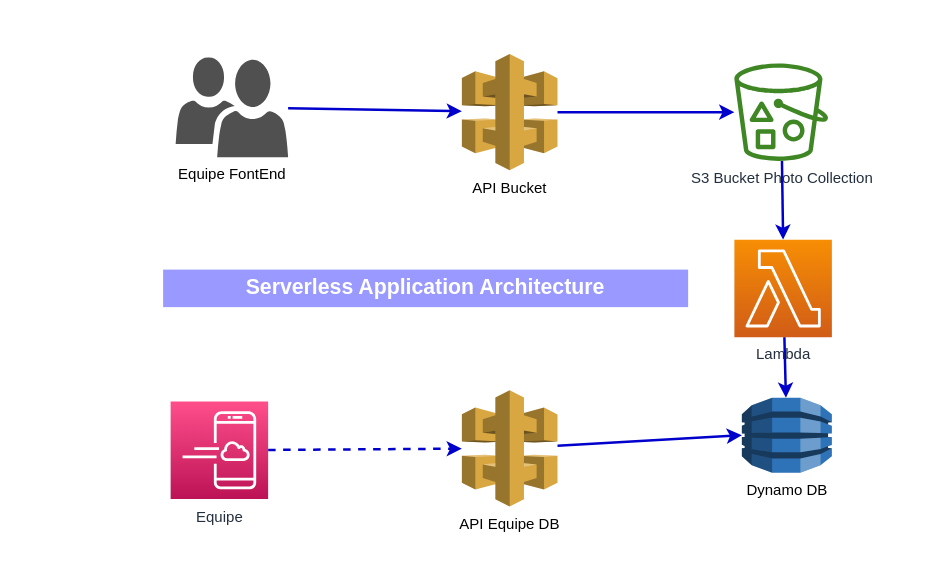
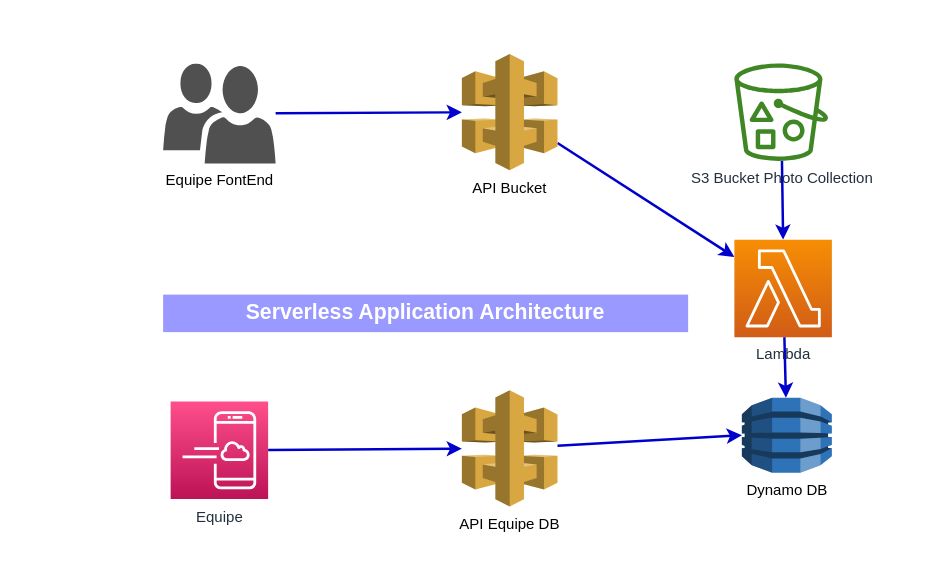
(232, 107) -> (219, 113)
(641, 112) -> (642, 197)
(426, 288) -> (426, 313)
(359, 449) -> (359, 449)
